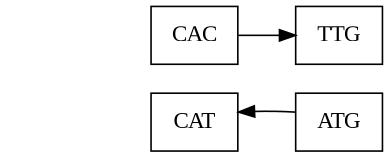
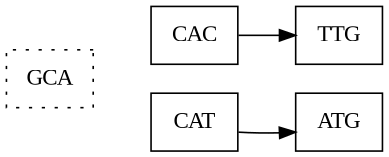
none -> (50, 79)
(275, 111) -> (259, 133)
